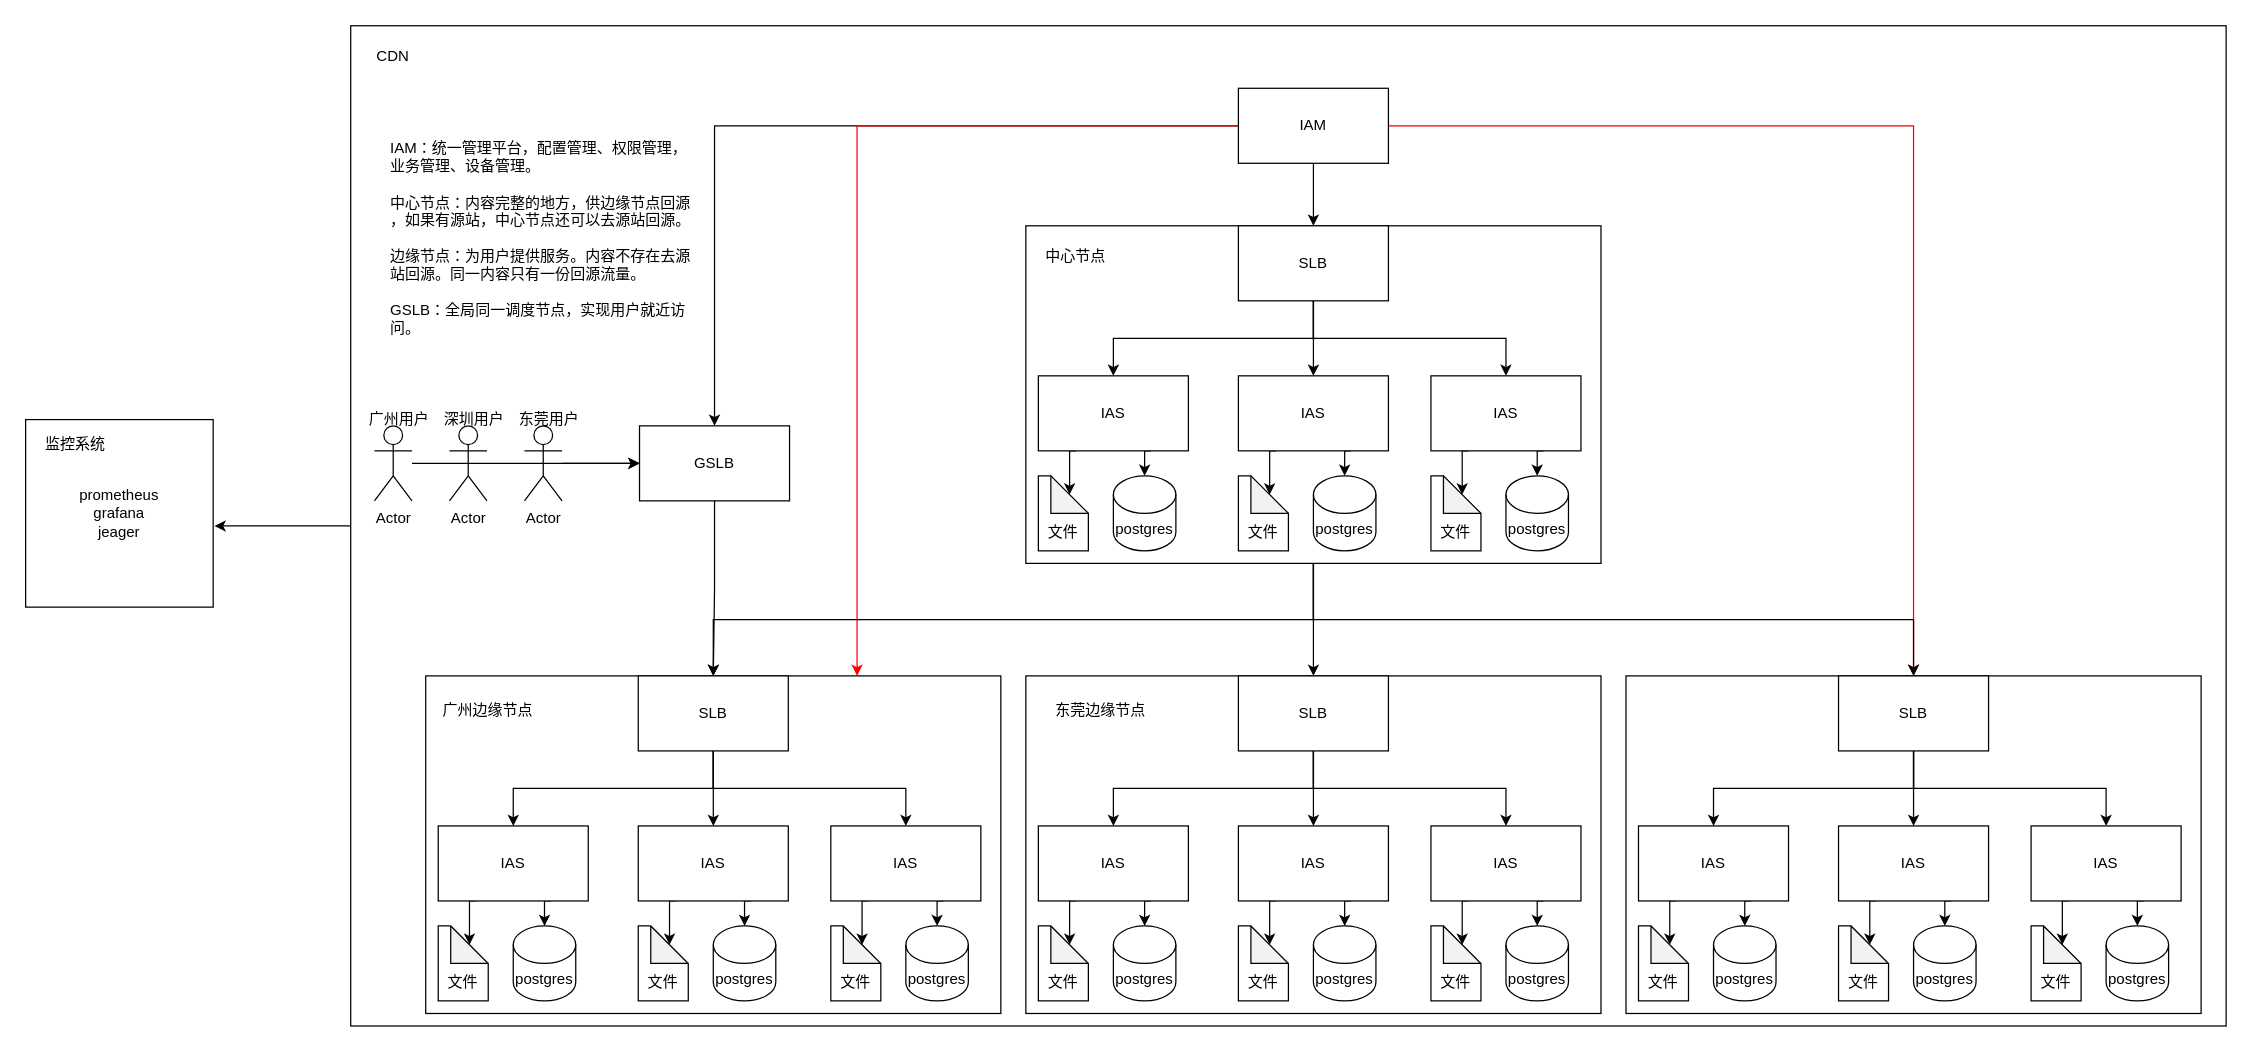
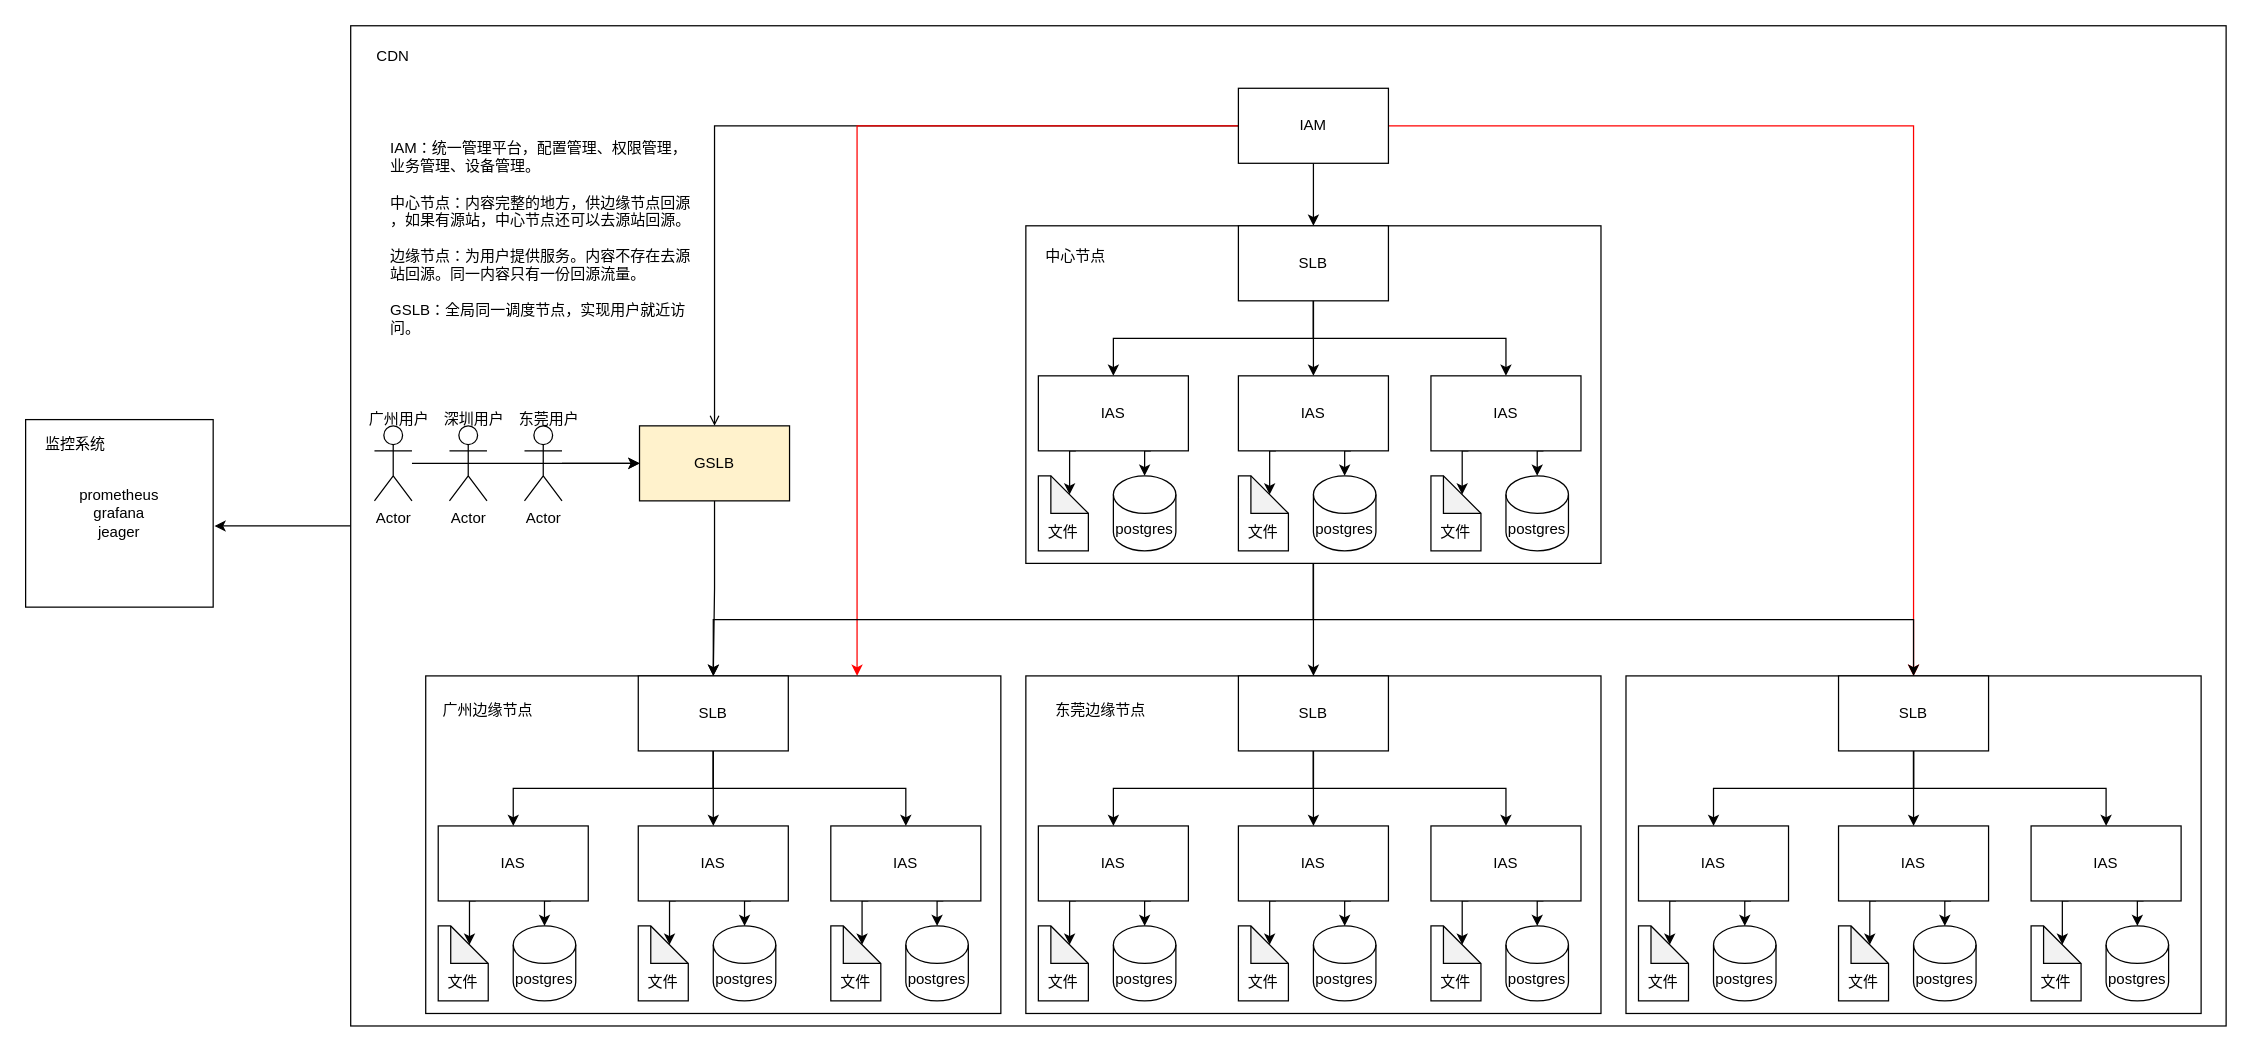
(714, 416) -> (714, 418)
(714, 463) -> (714, 463)
